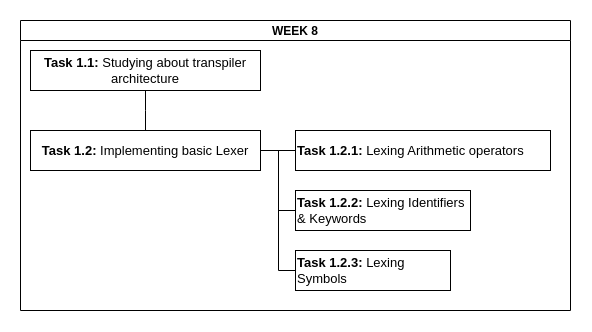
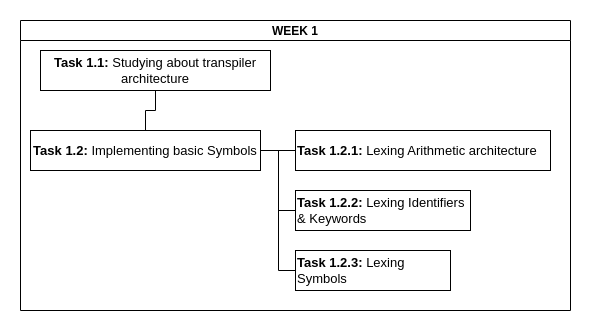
(295, 31) -> (295, 31)
(146, 71) -> (156, 71)
(146, 151) -> (146, 151)
(413, 151) -> (421, 151)
